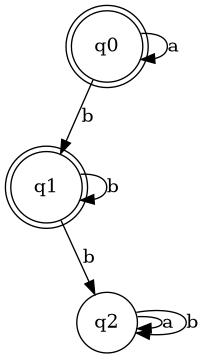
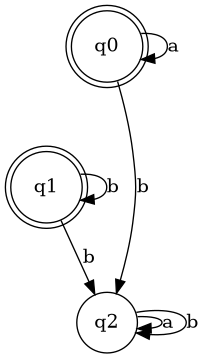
(80, 110) -> (136, 181)
